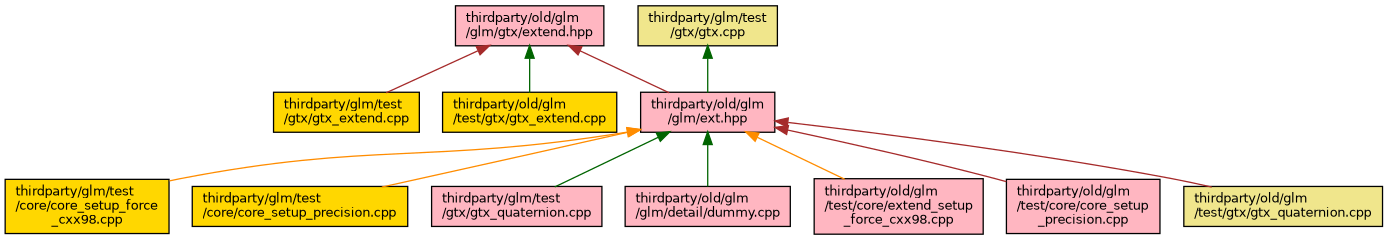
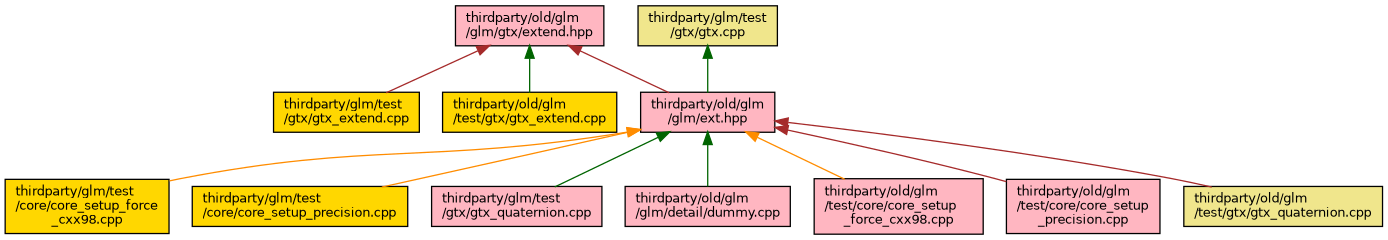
(899, 206) -> (899, 206)
